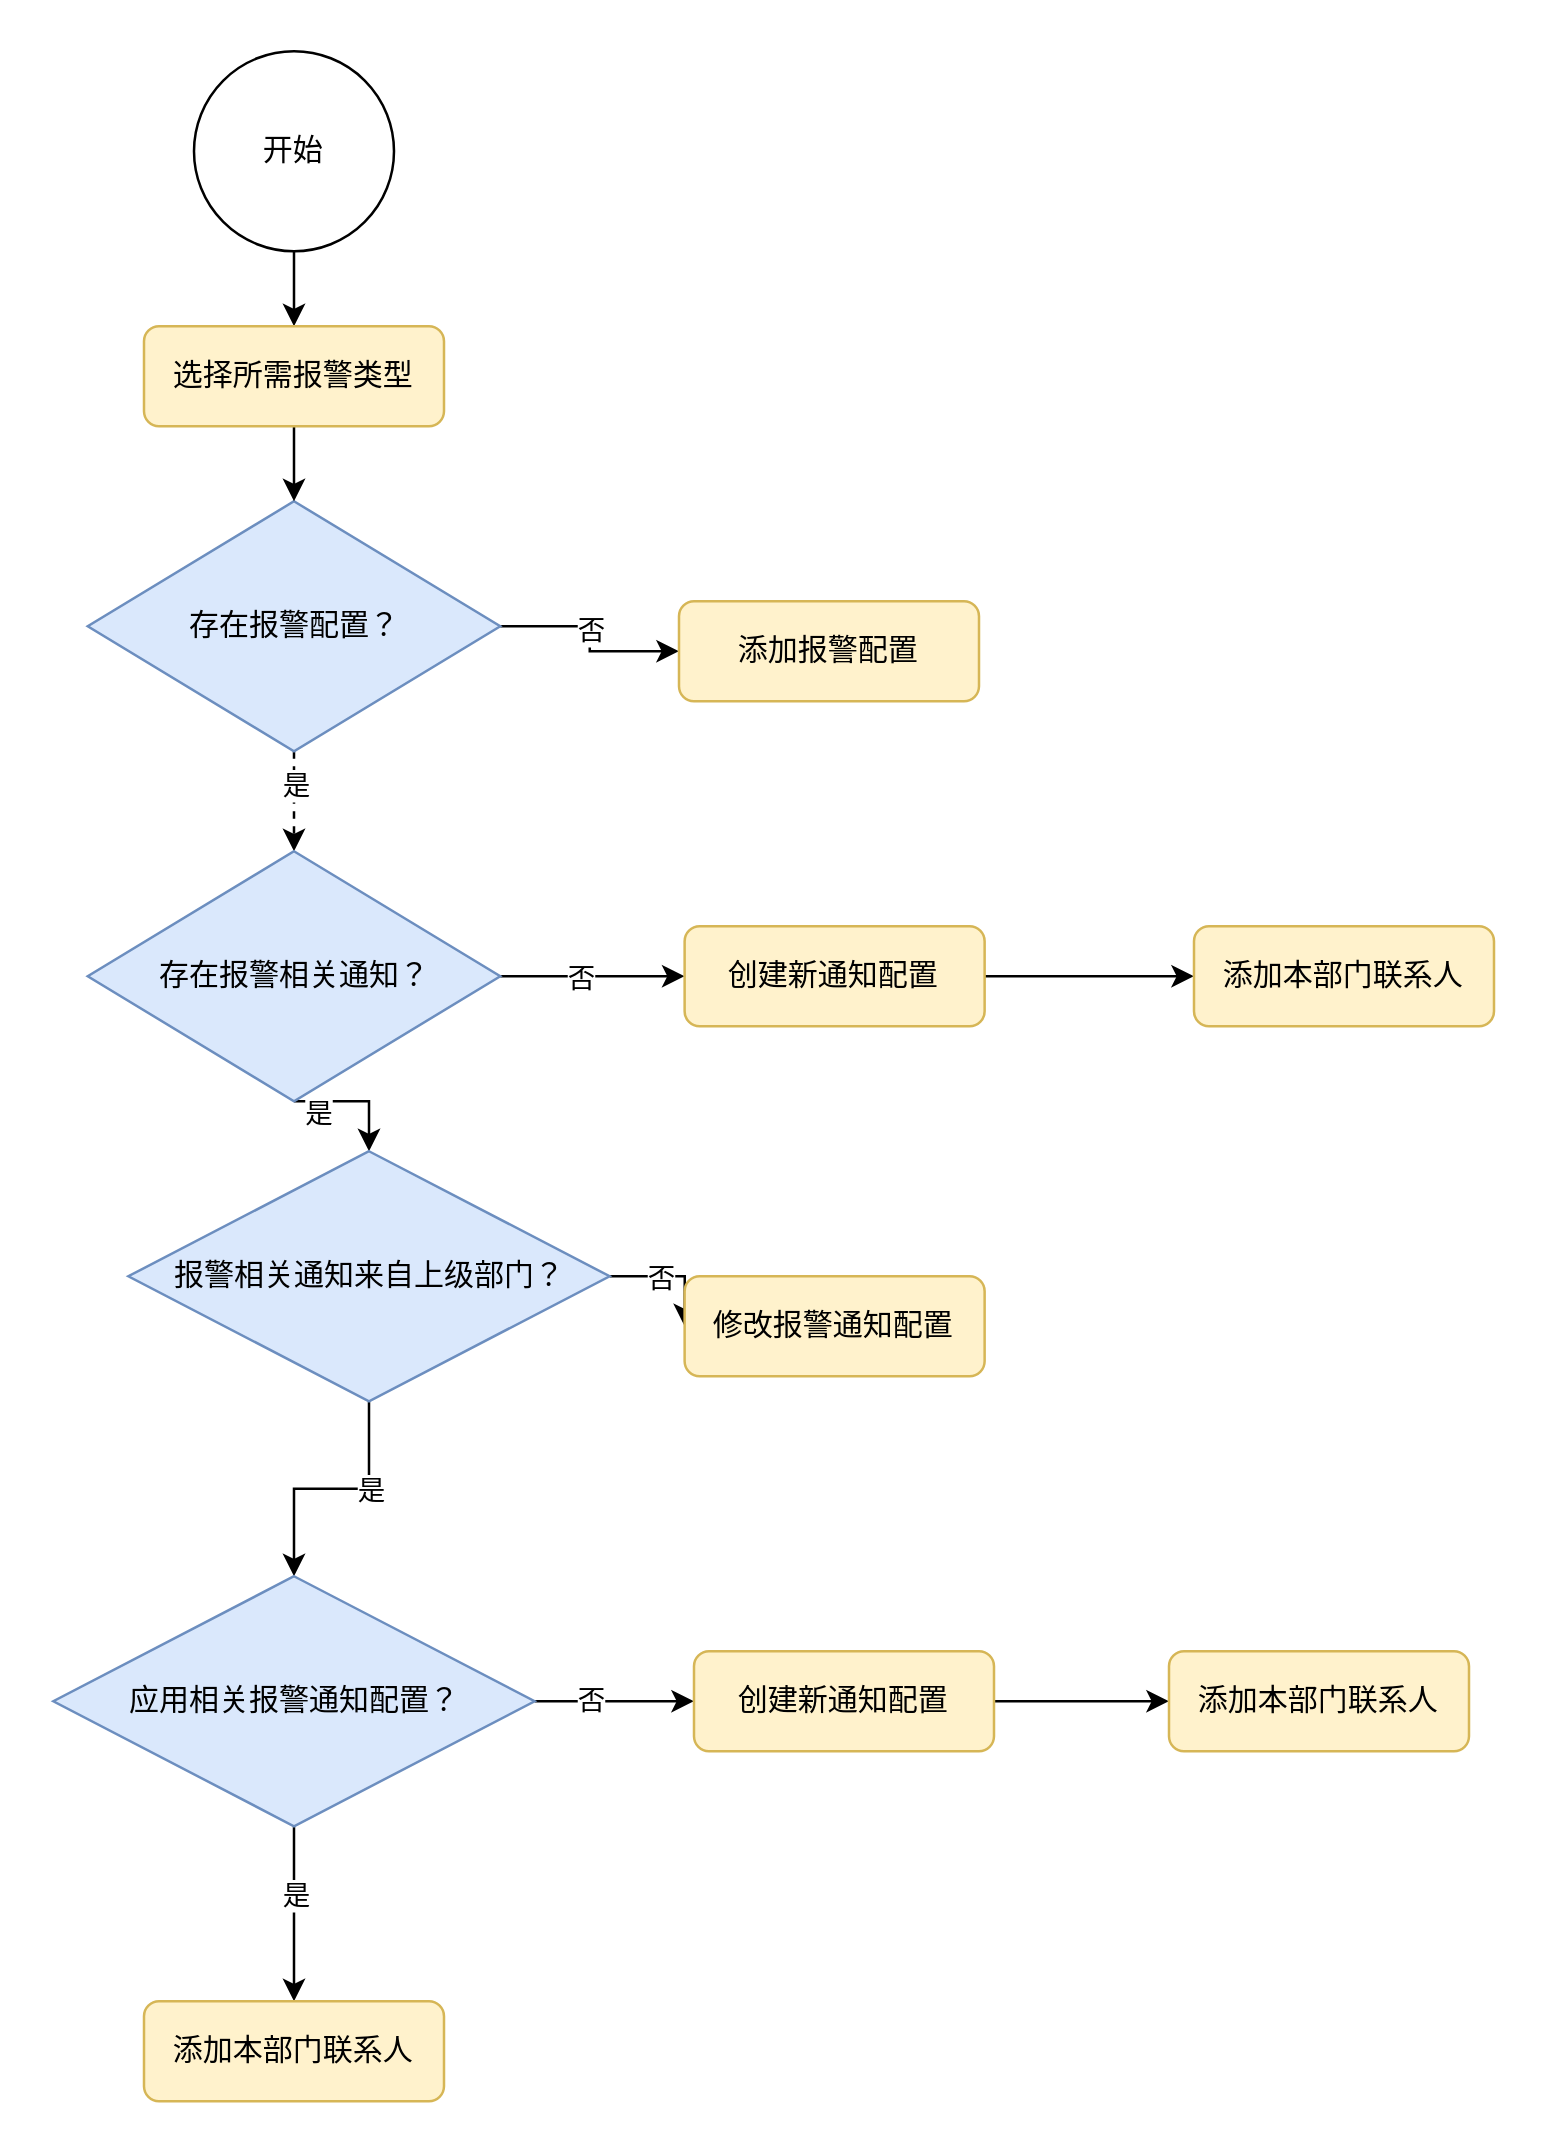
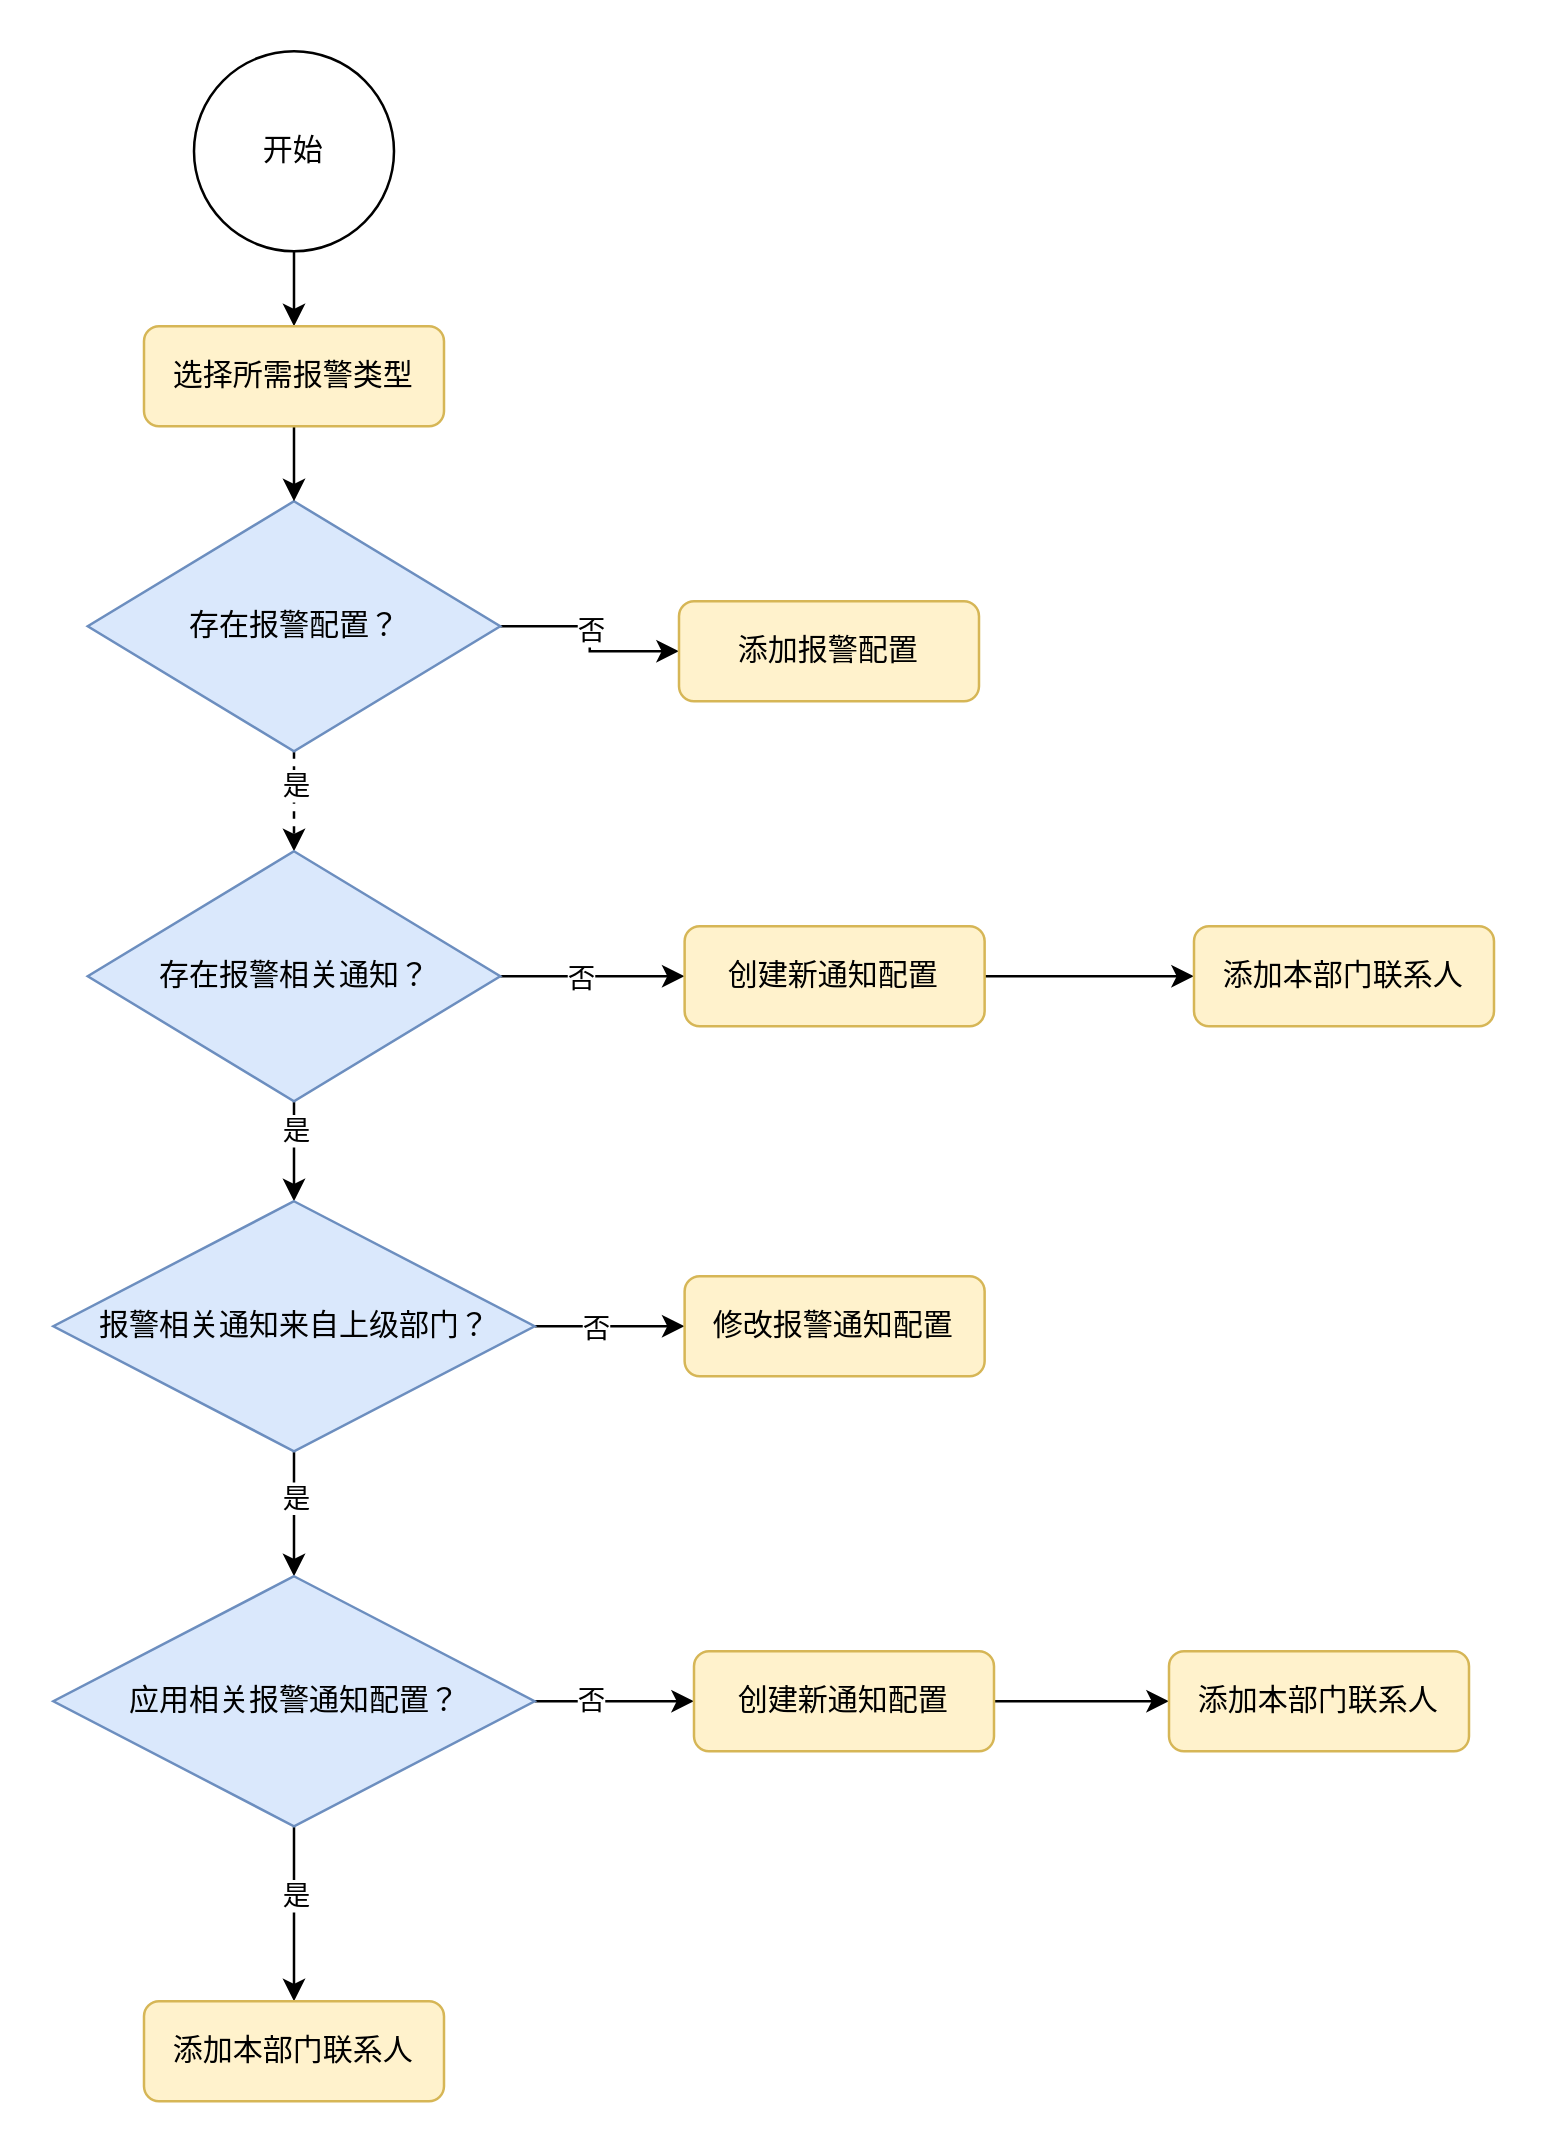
(369, 1276) -> (294, 1326)
